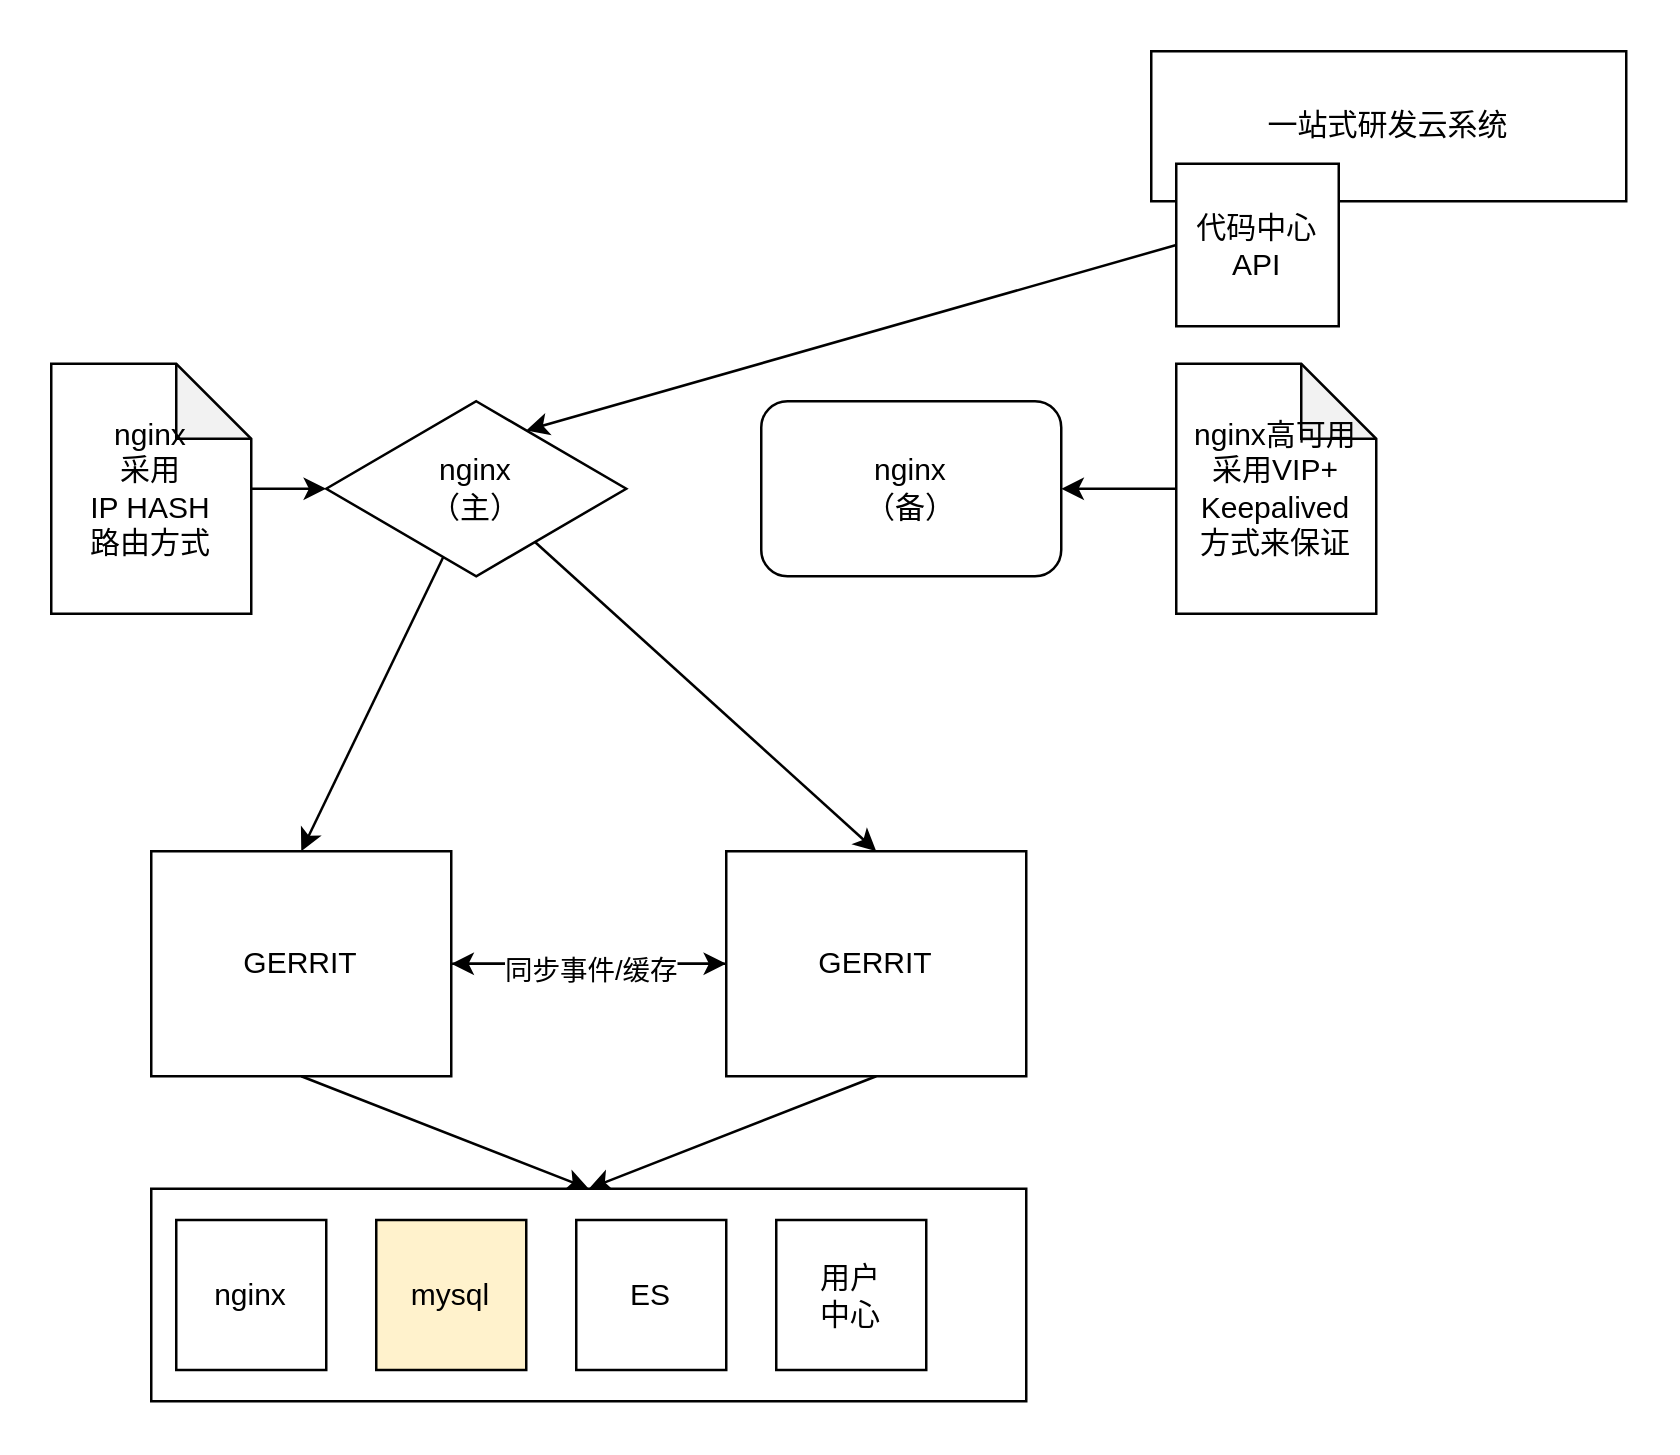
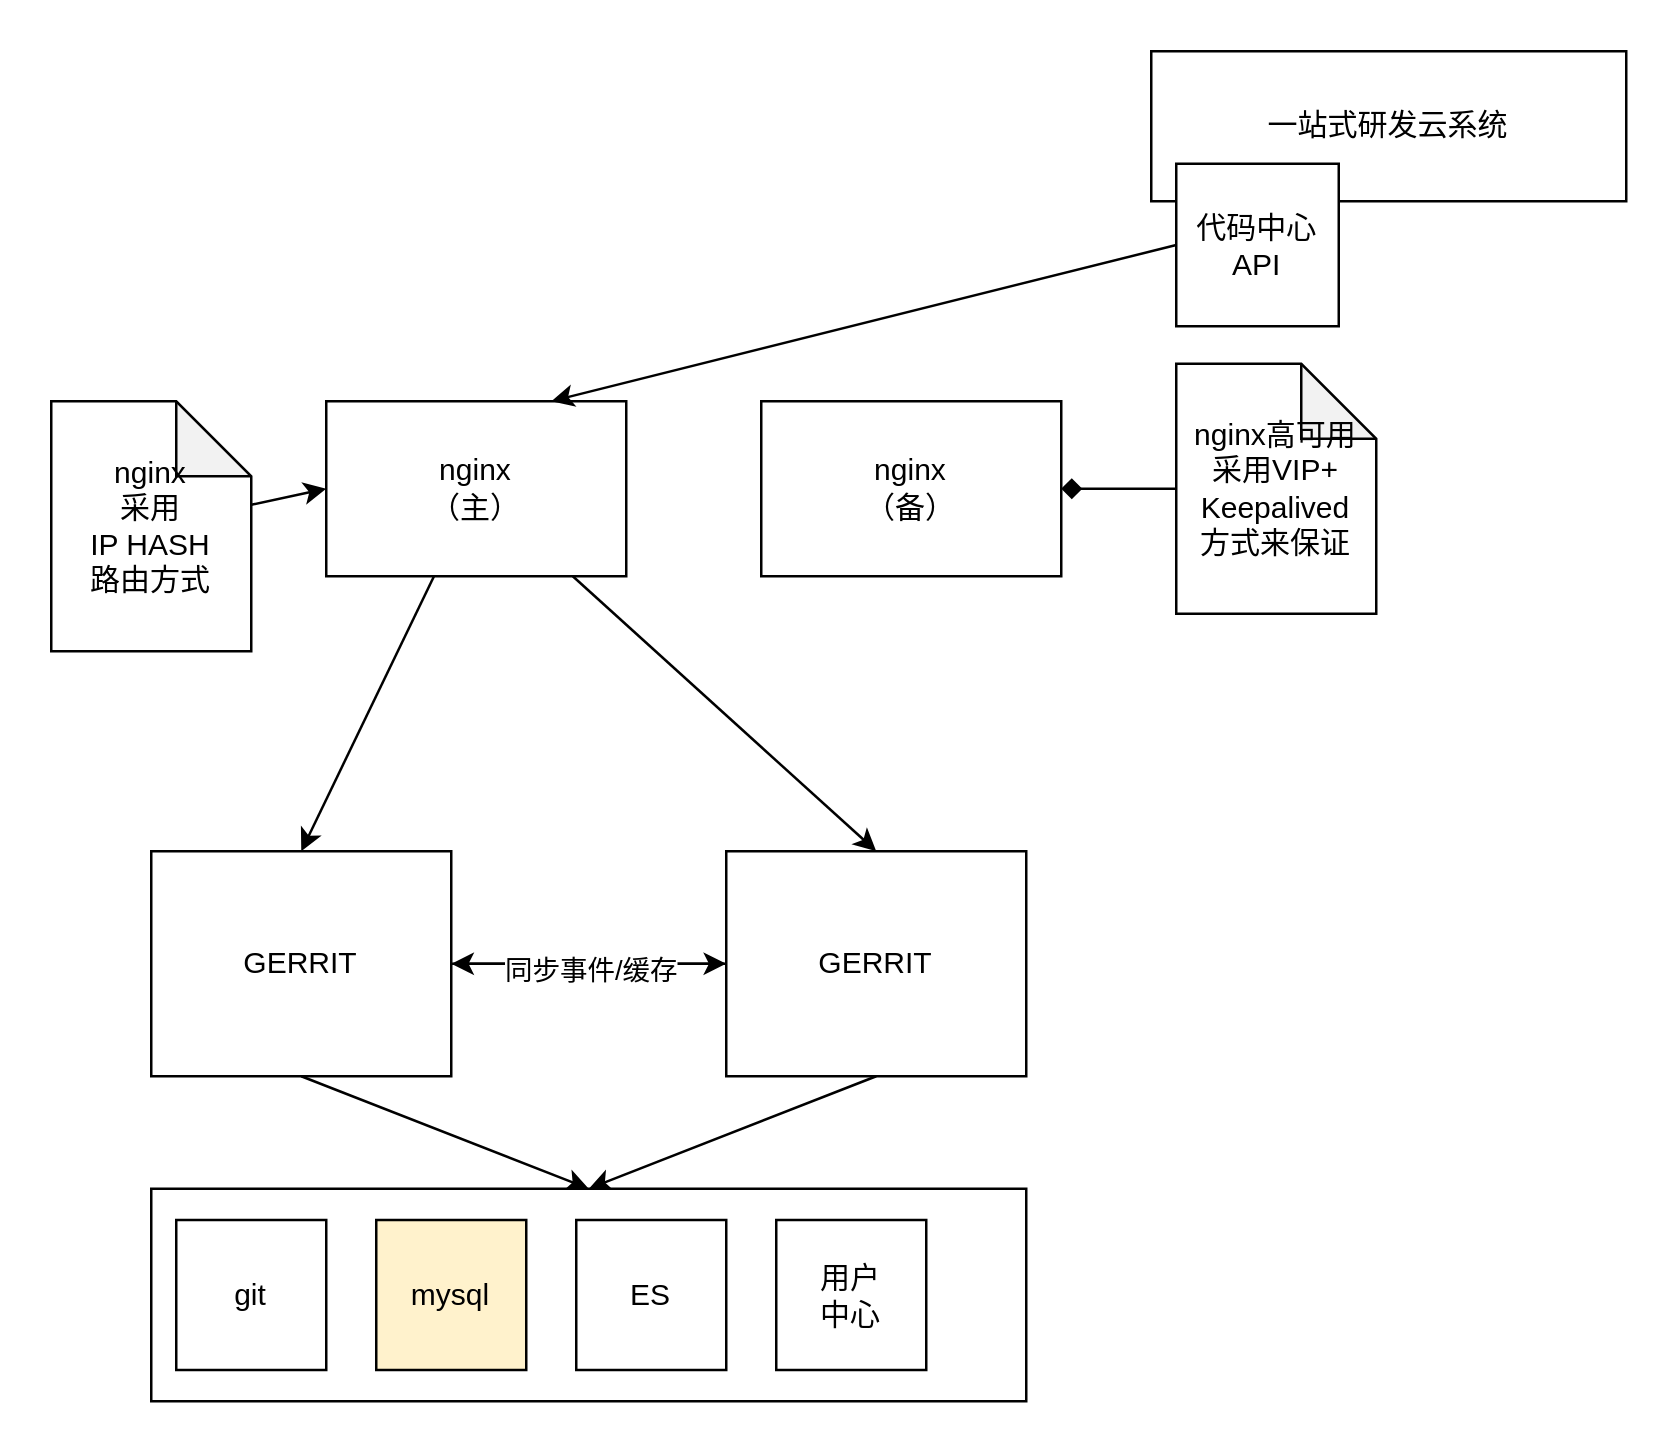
(151, 489) -> (151, 526)
(476, 489) -> (476, 489)
(911, 489) -> (911, 489)
(1080, 489) -> (1082, 489)
(251, 1296) -> (251, 1296)
